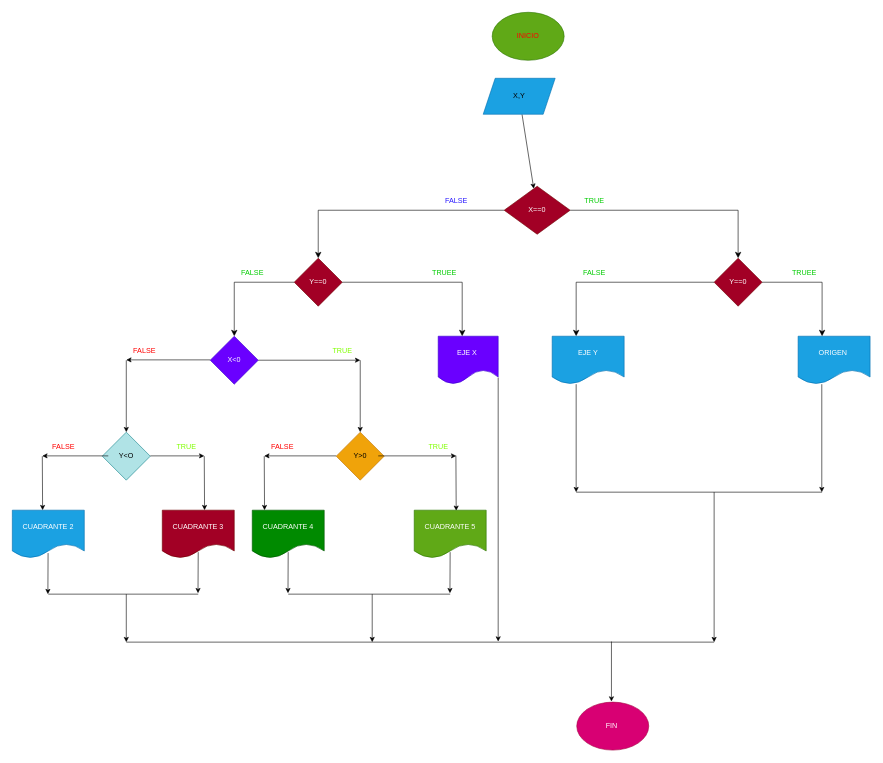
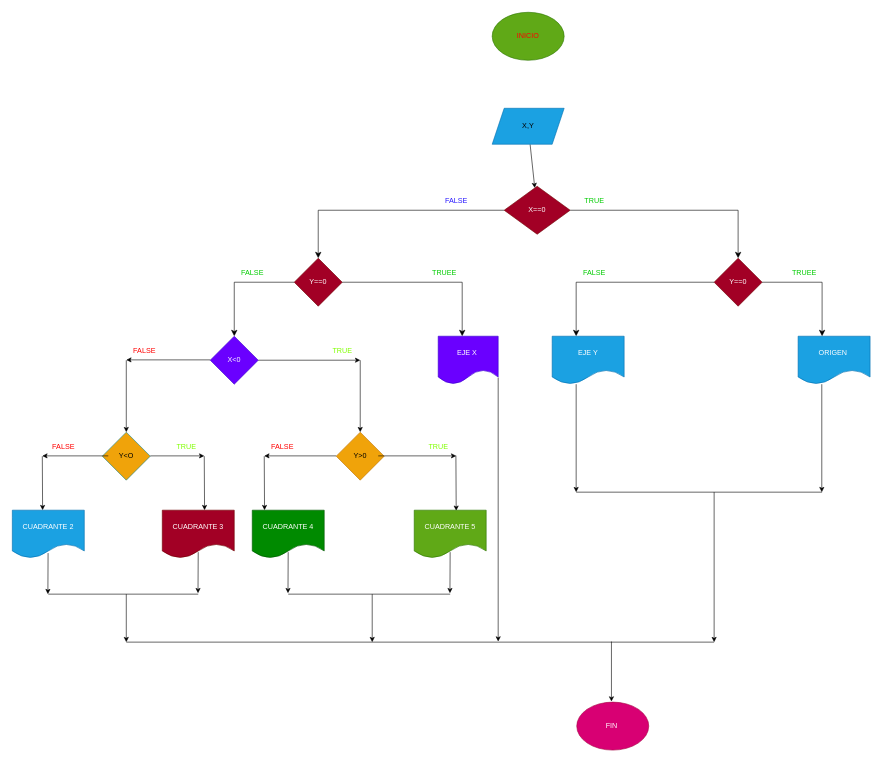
(519, 96) -> (528, 126)
(126, 456) -> (126, 456)
